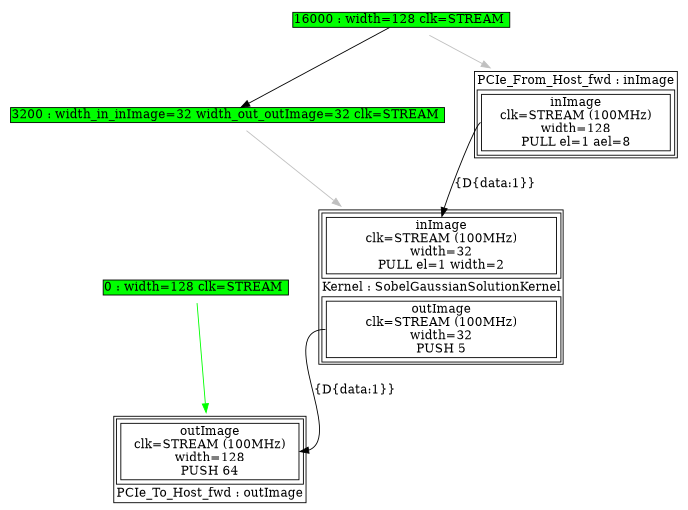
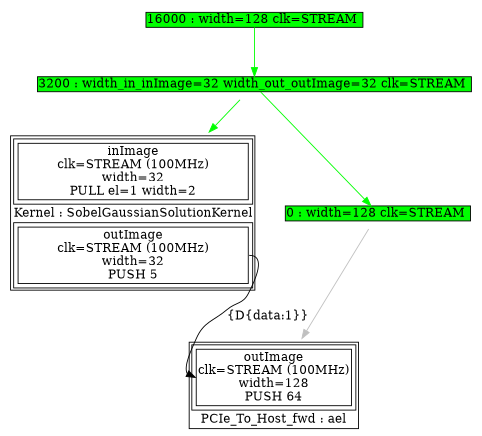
(319, 65) -> (254, 47)
(576, 115) -> none
none -> (313, 146)
(290, 166) -> (228, 113)
(201, 353) -> (338, 280)
(210, 493) -> (274, 419)
